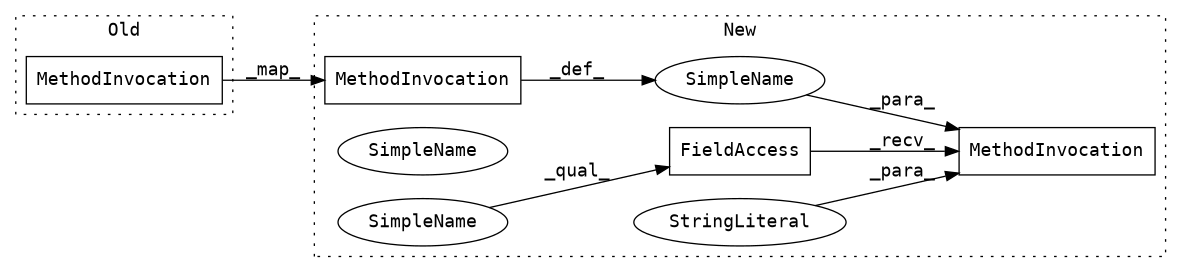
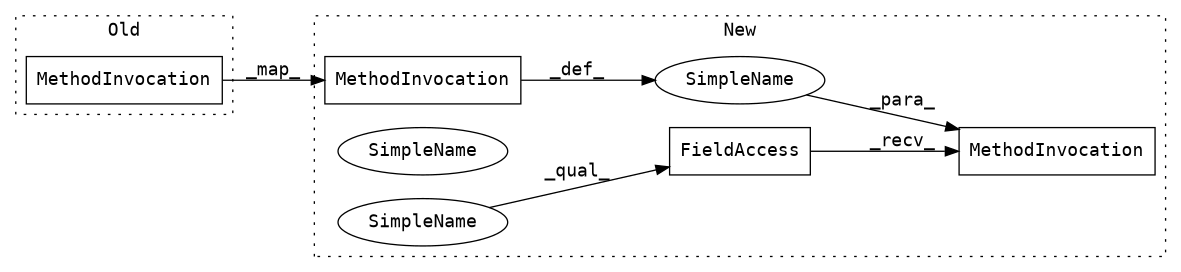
(740, 222) -> none
